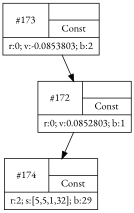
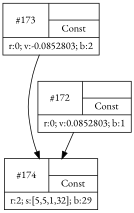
(51, 46) -> (51, 46)
(66, 65) -> (28, 103)
